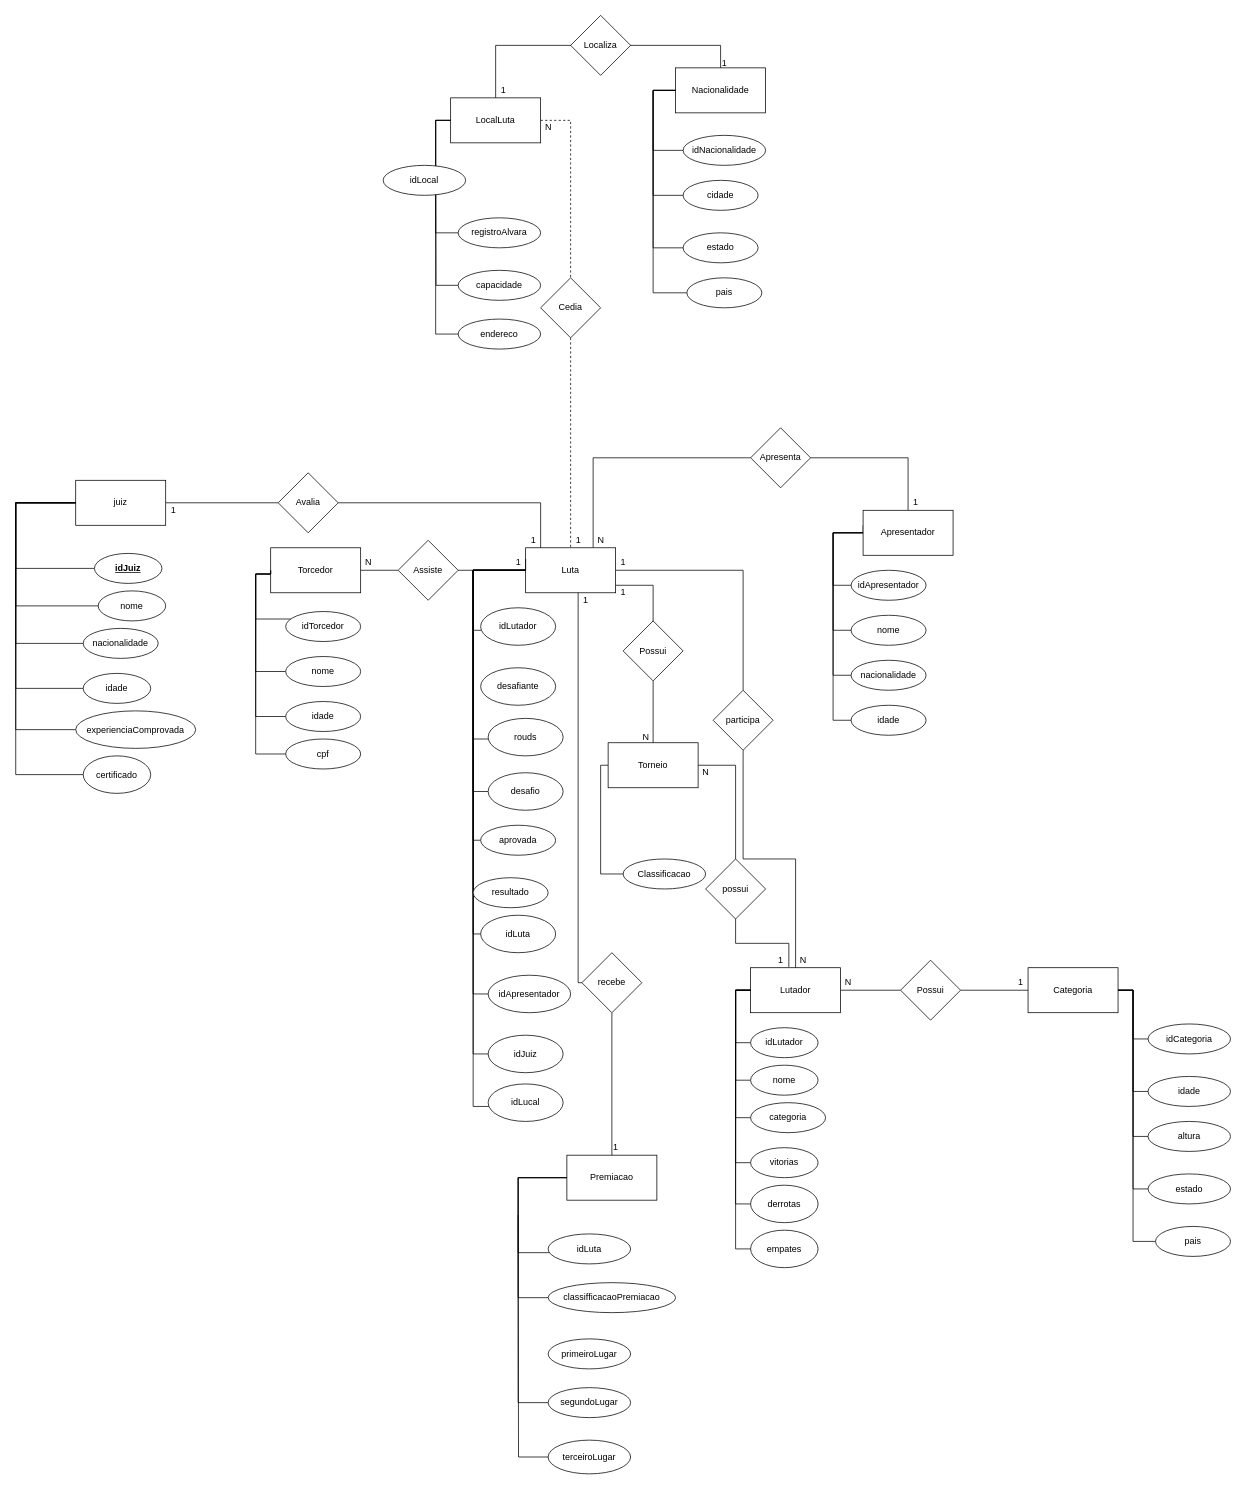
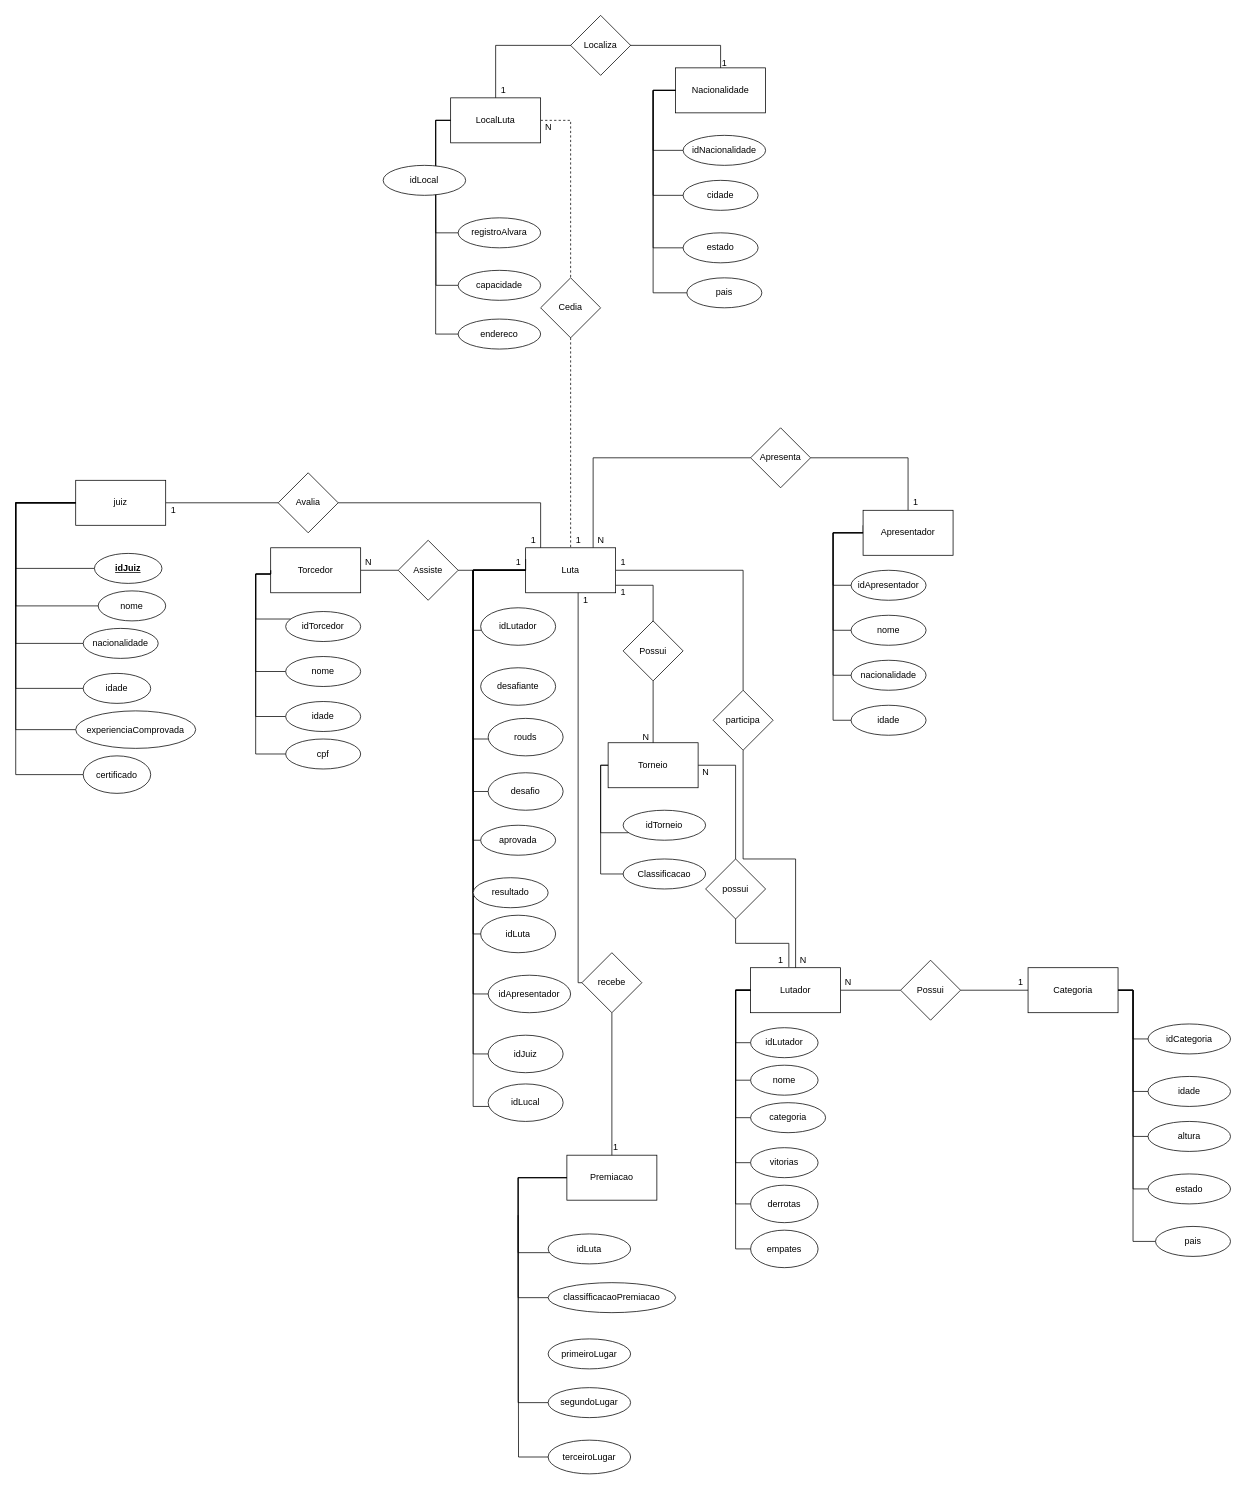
none -> (664, 825)
none -> (615, 833)
